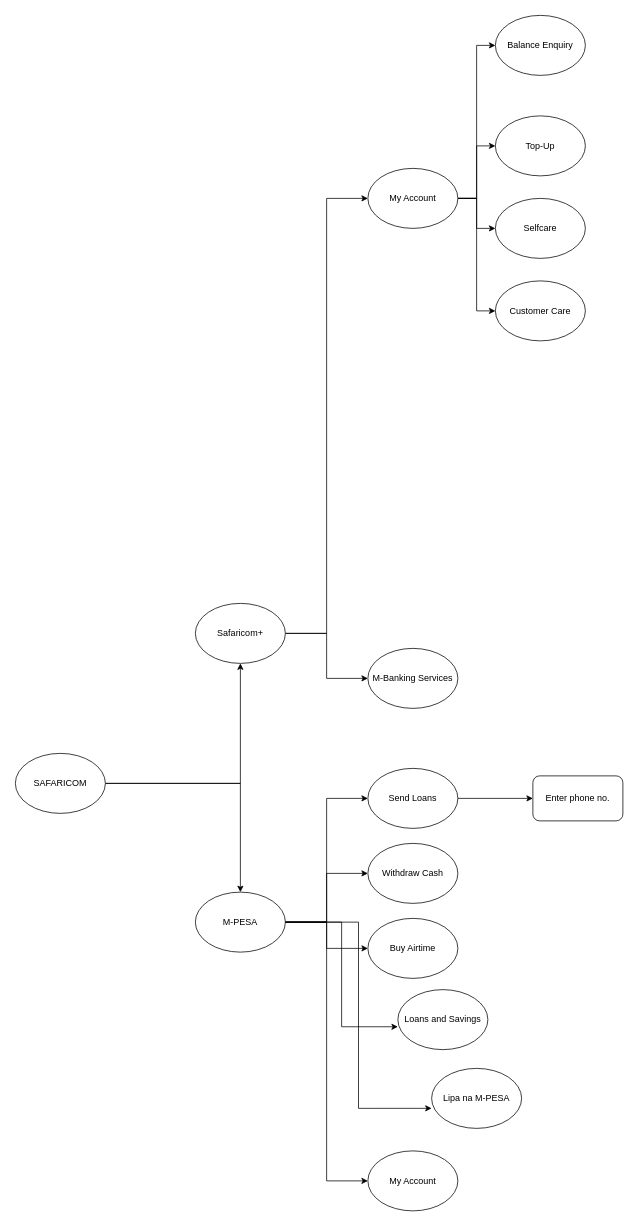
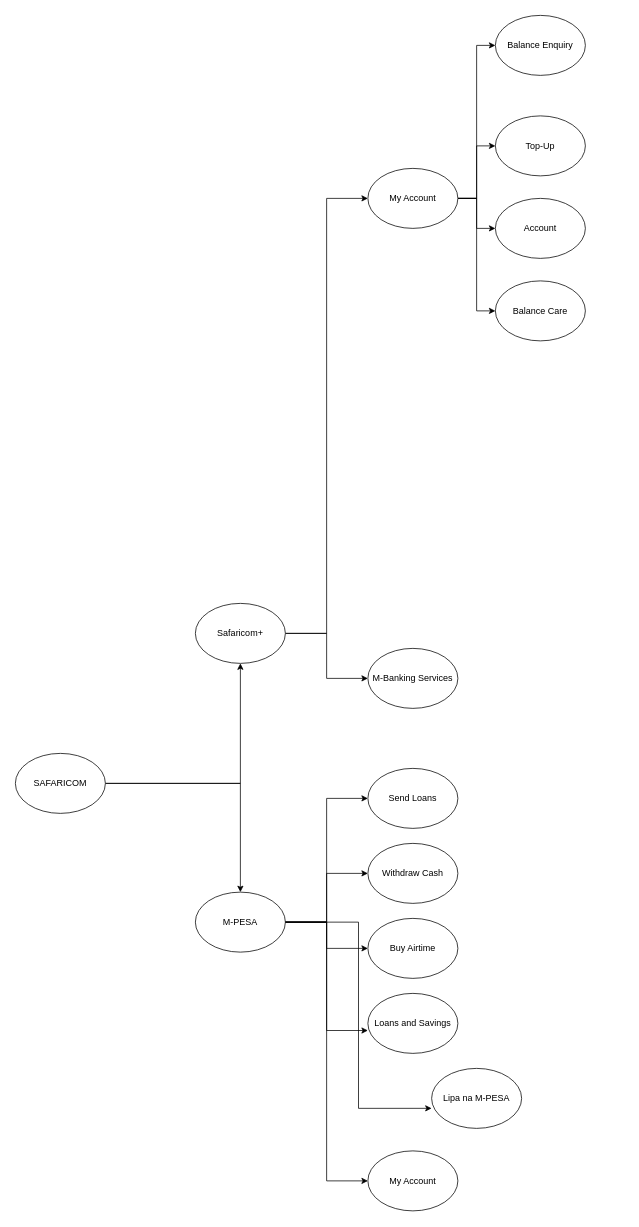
(540, 228) -> (540, 228)
(540, 311) -> (540, 311)
(493, 798) -> none
(578, 798) -> none
(443, 1020) -> (413, 1023)
